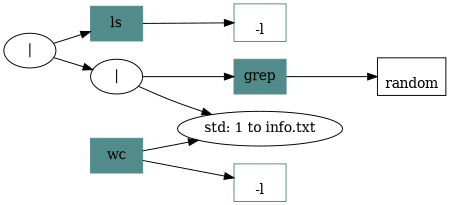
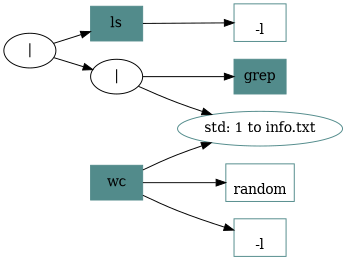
(327, 77) -> (179, 183)
(412, 77) -> (260, 183)
(260, 129) -> (260, 129)
